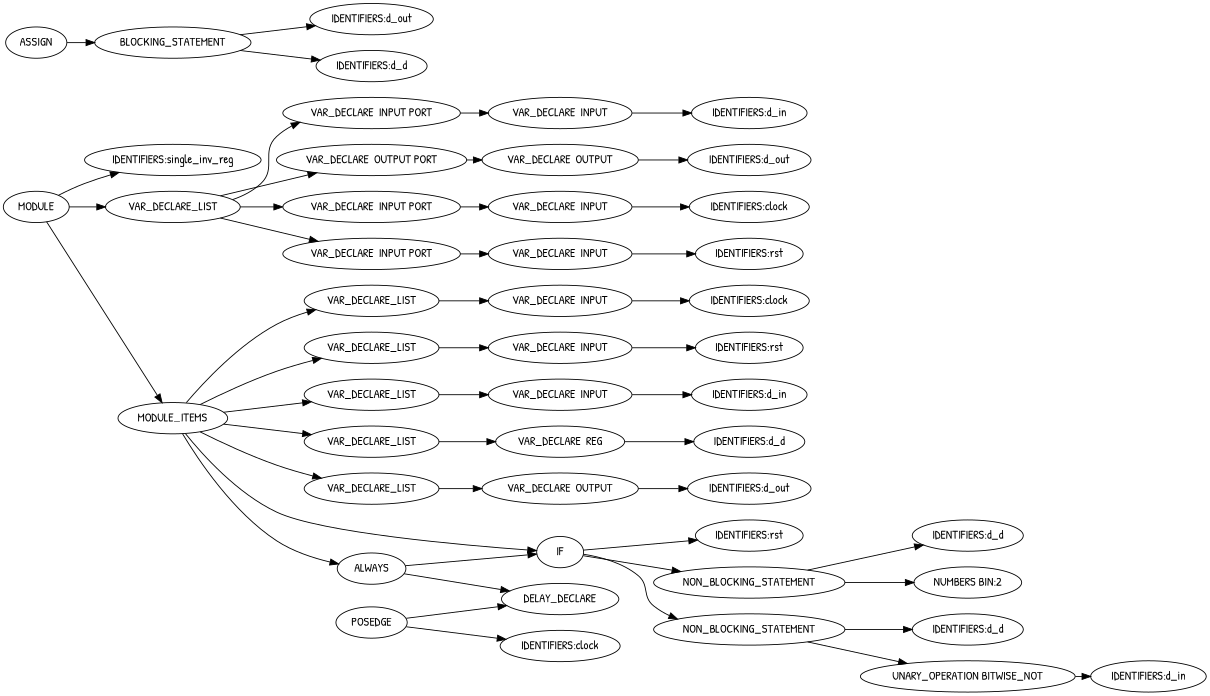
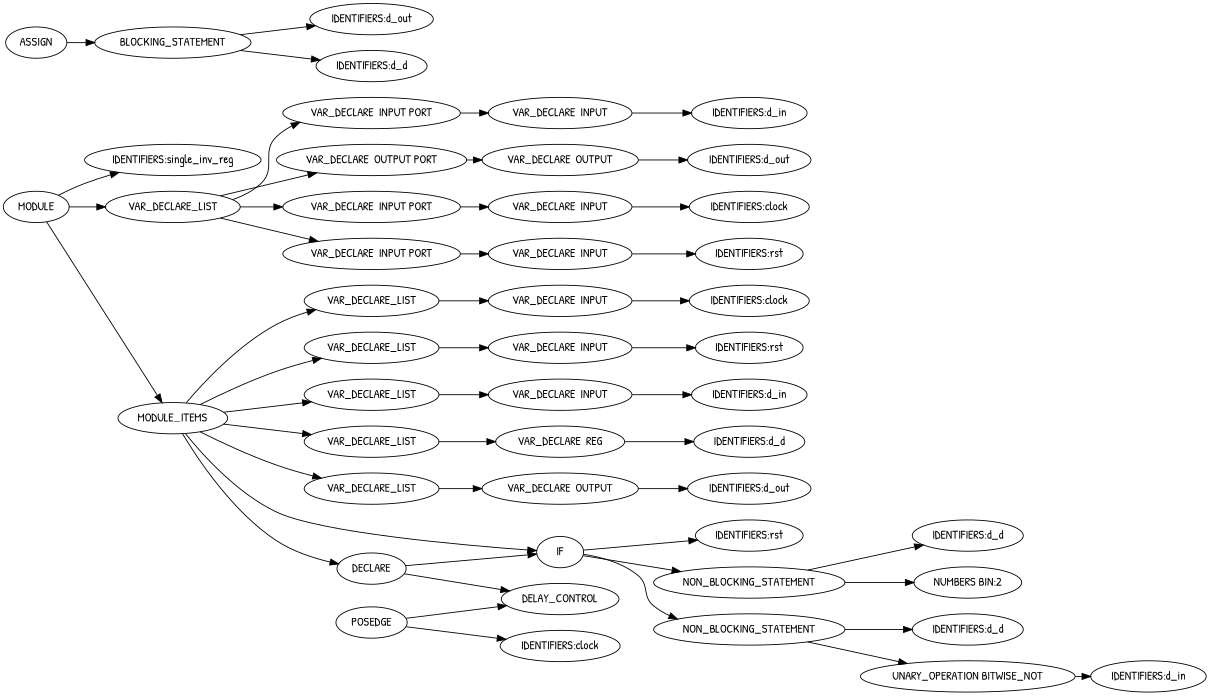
(372, 569) -> (372, 569)
(560, 599) -> (560, 599)
